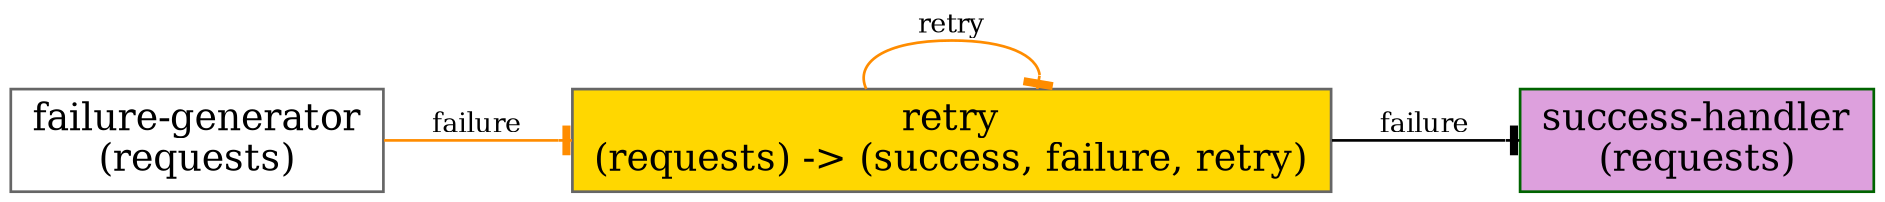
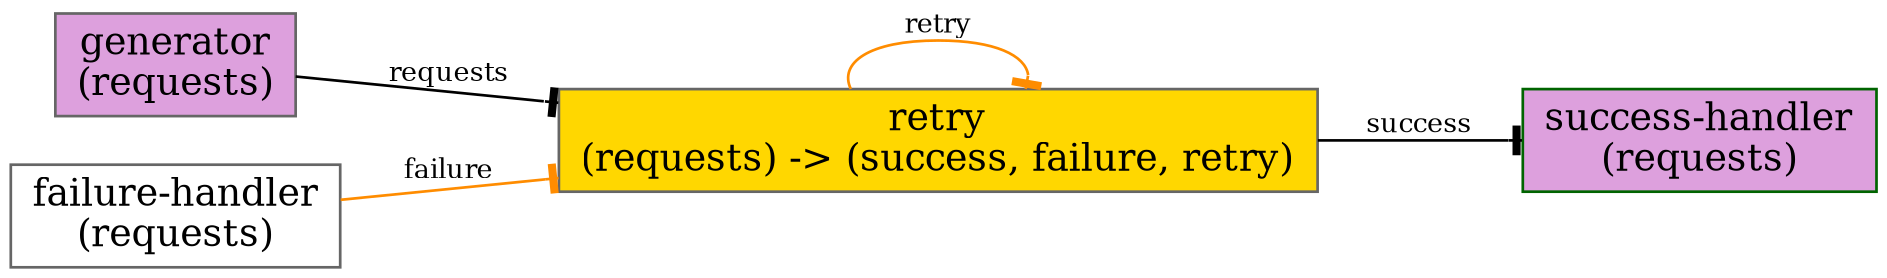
none -> (176, 65)
(1426, 126) -> (1420, 126)
(197, 140) -> (176, 216)
